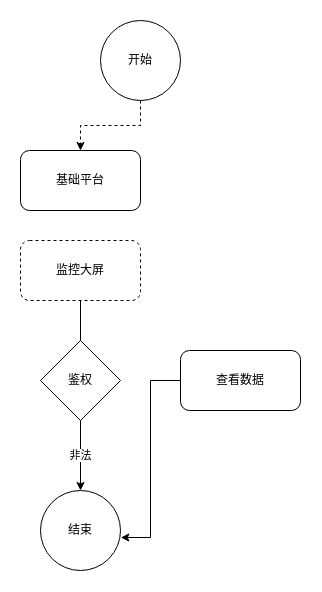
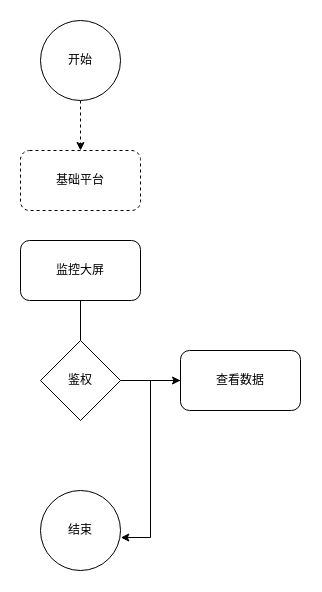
(141, 61) -> (81, 61)
(81, 181) -> (81, 181)
(81, 271) -> (81, 271)
none -> (134, 381)
(81, 452) -> none
